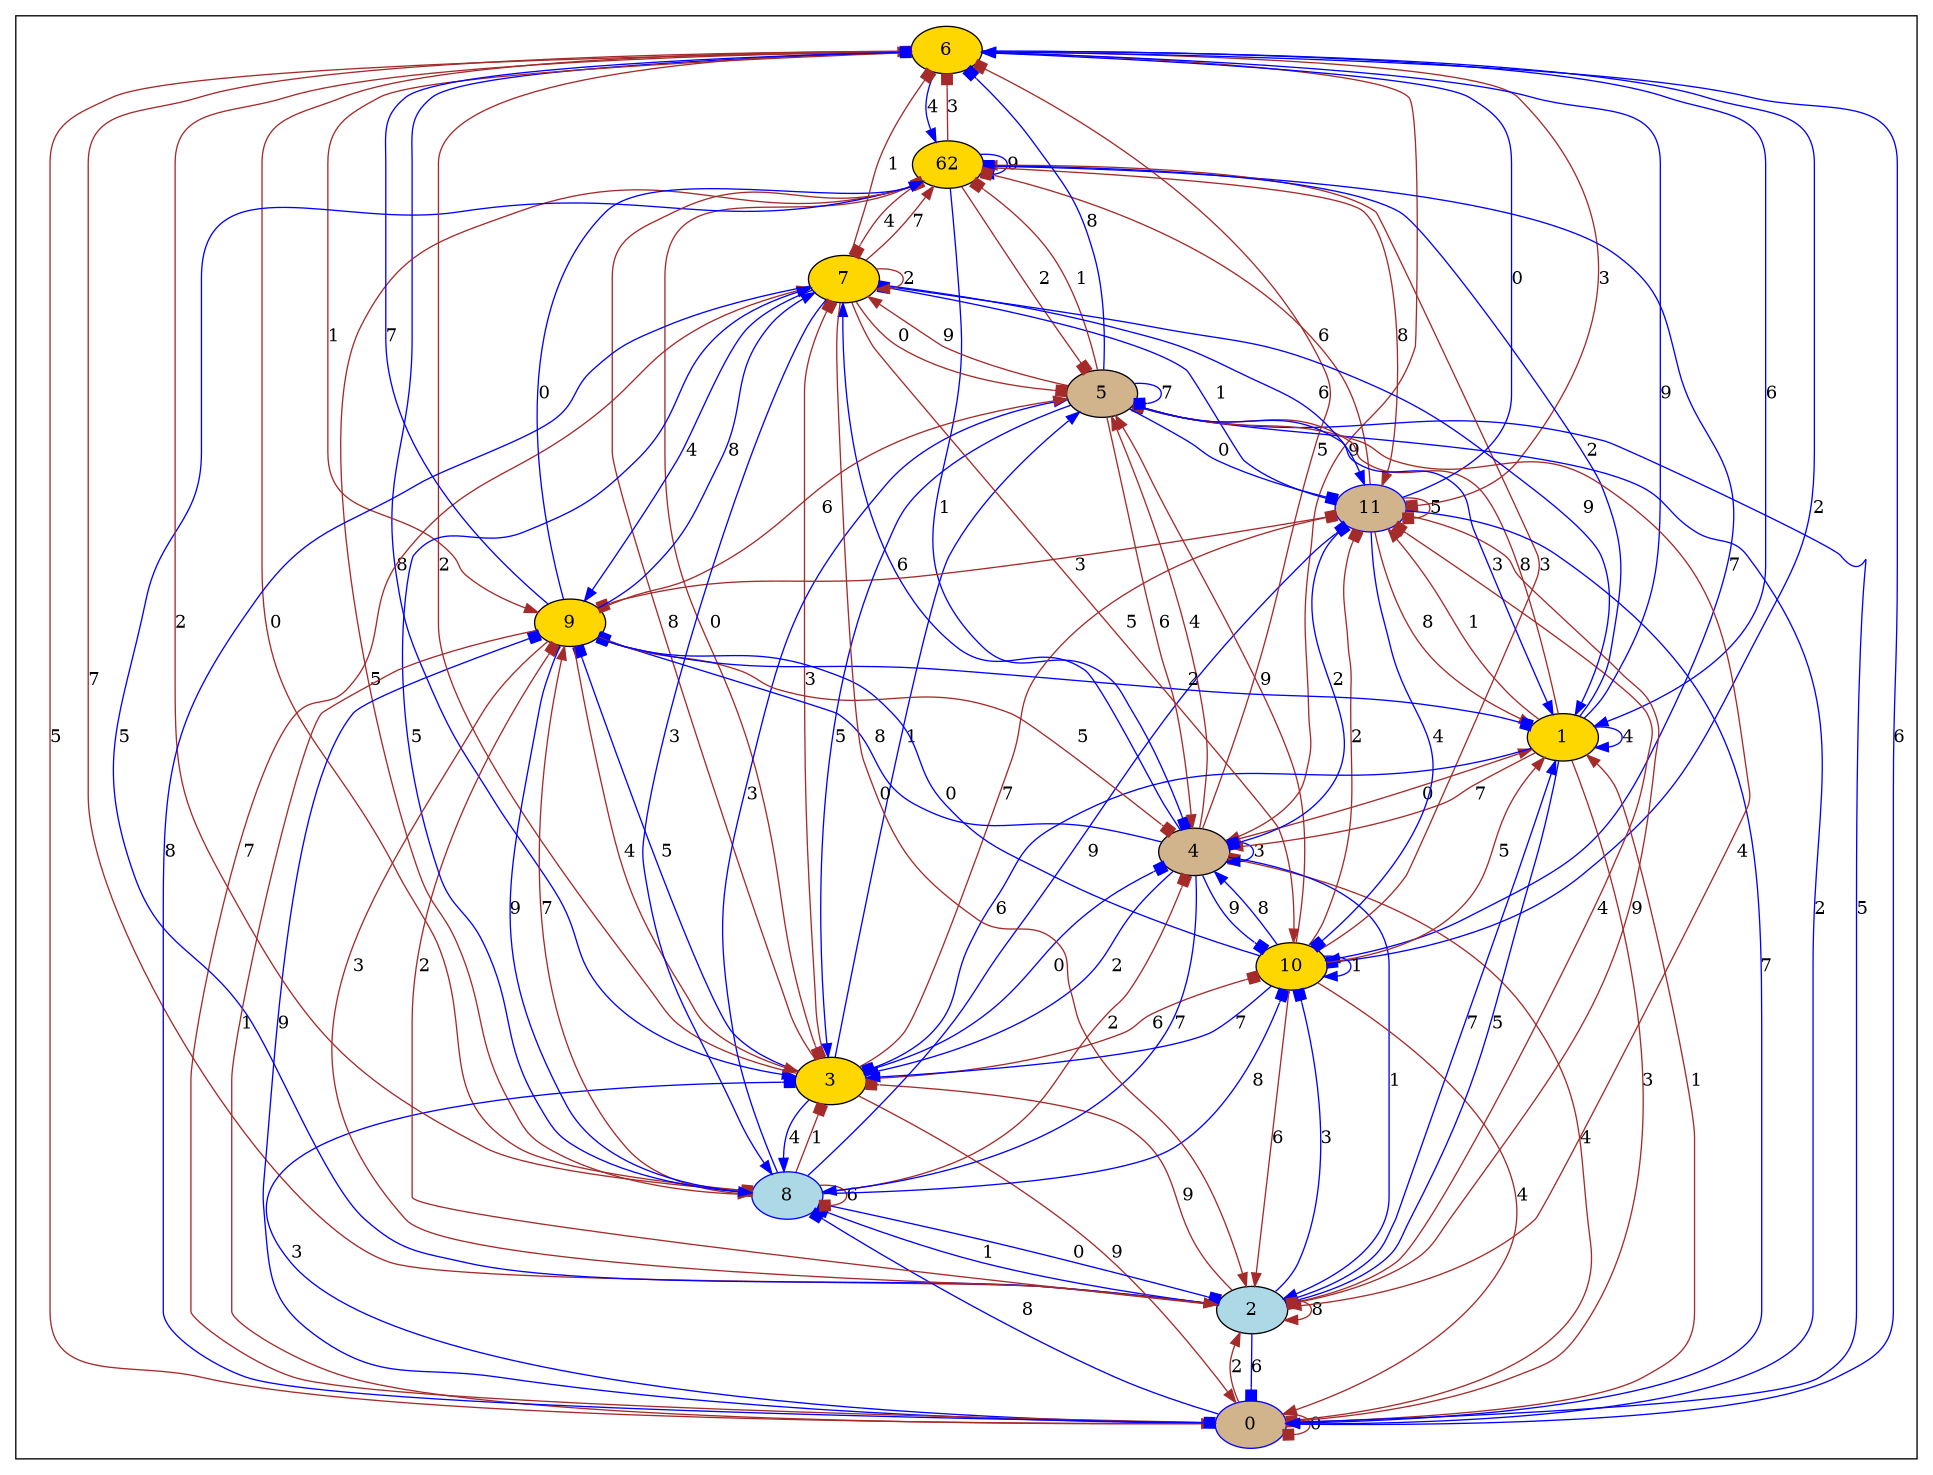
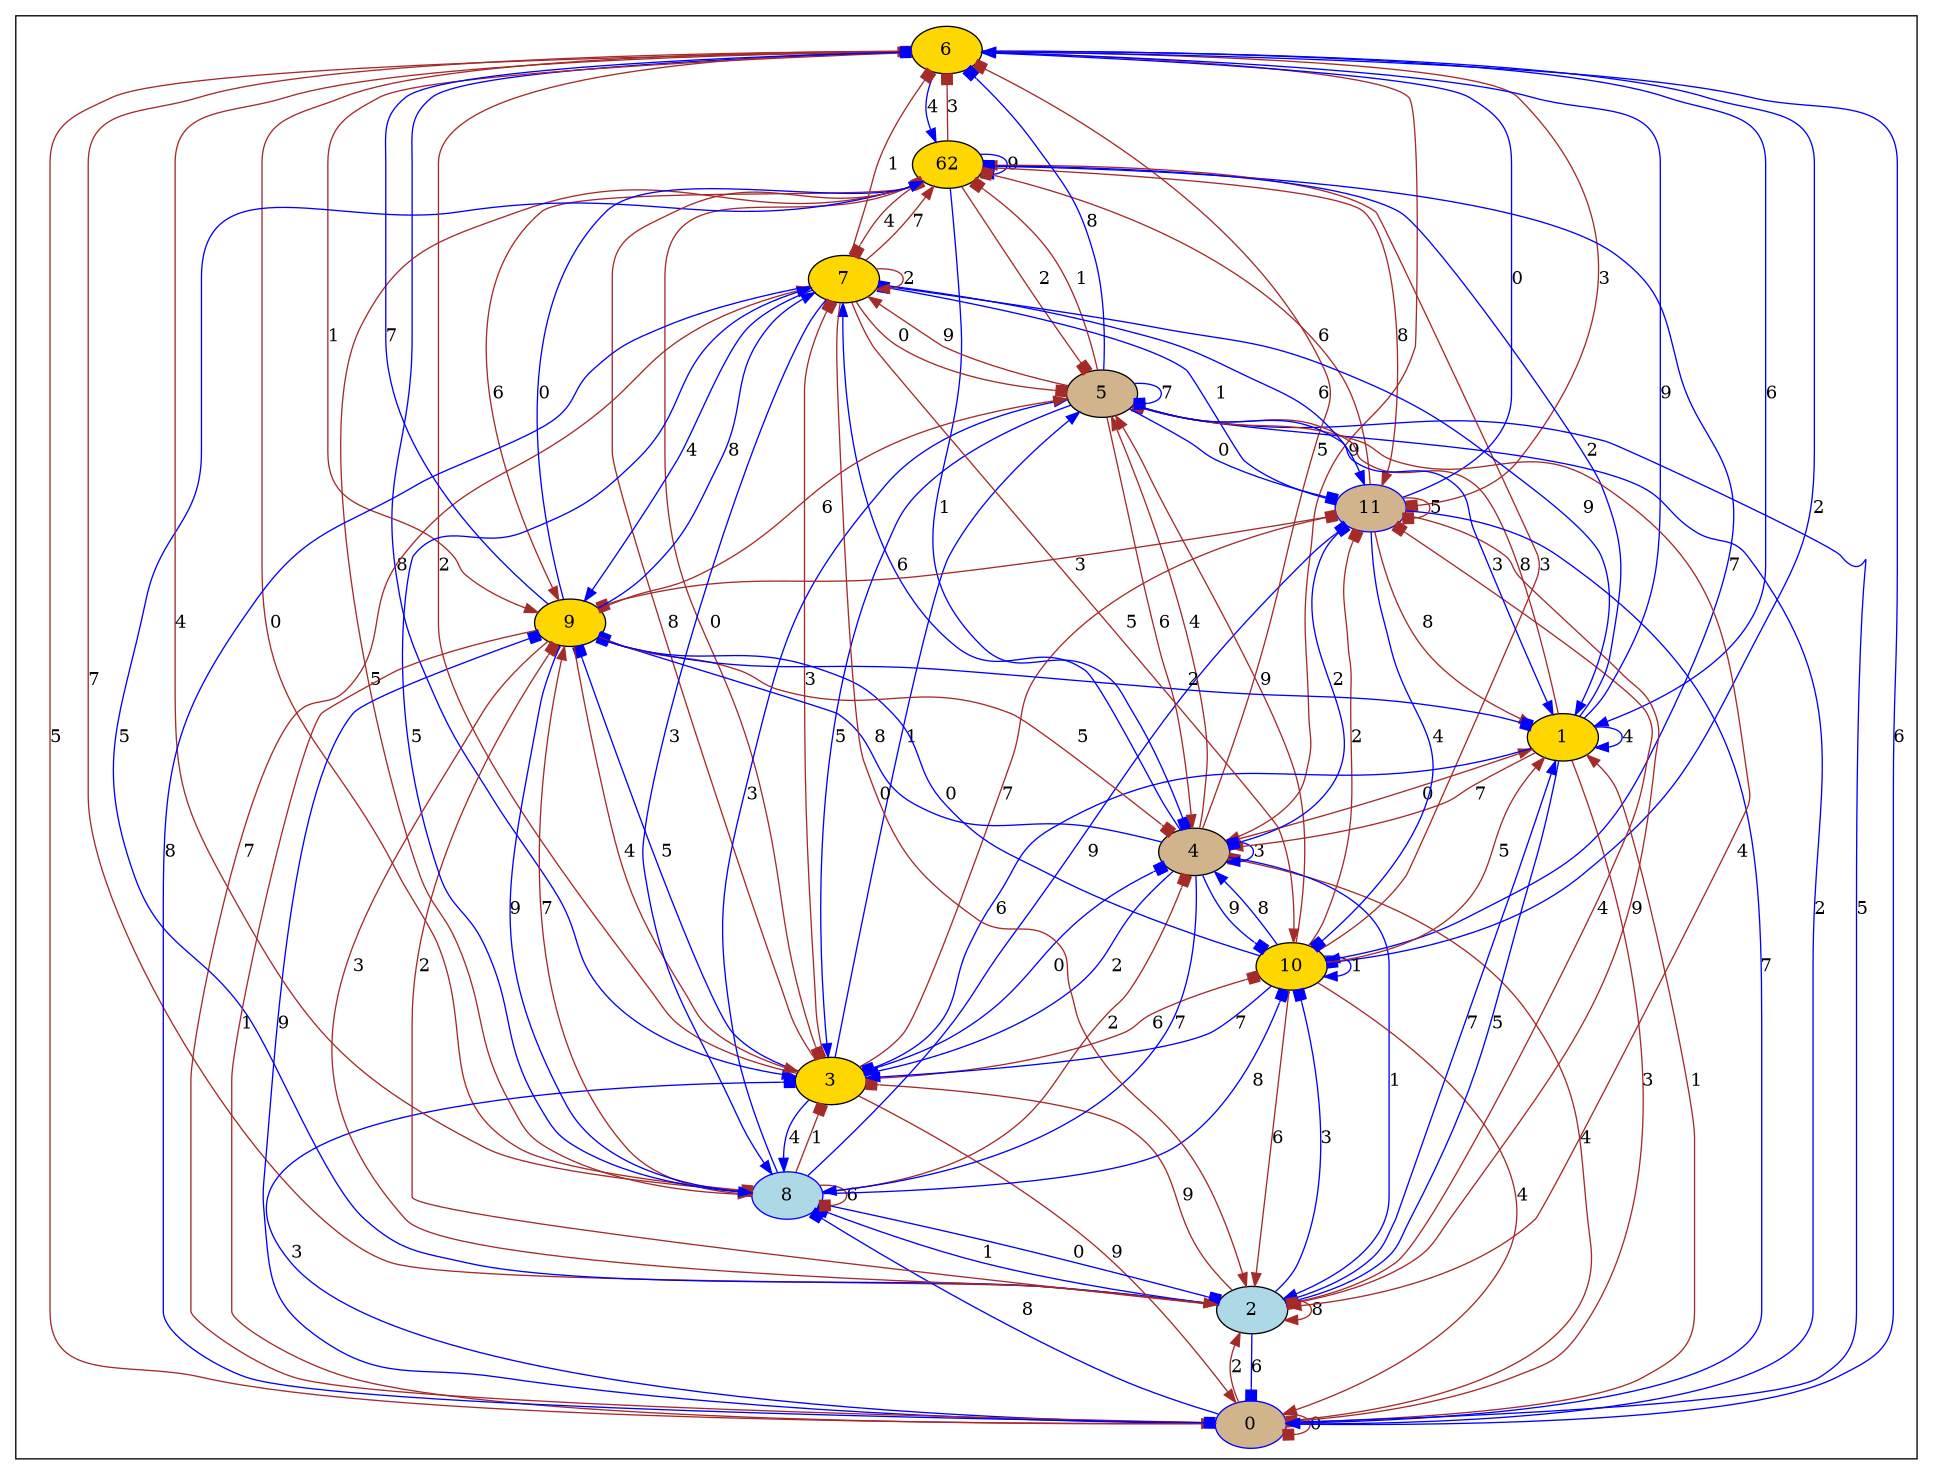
none -> (536, 218)
(182, 623) -> (182, 623)
(1462, 634) -> none
